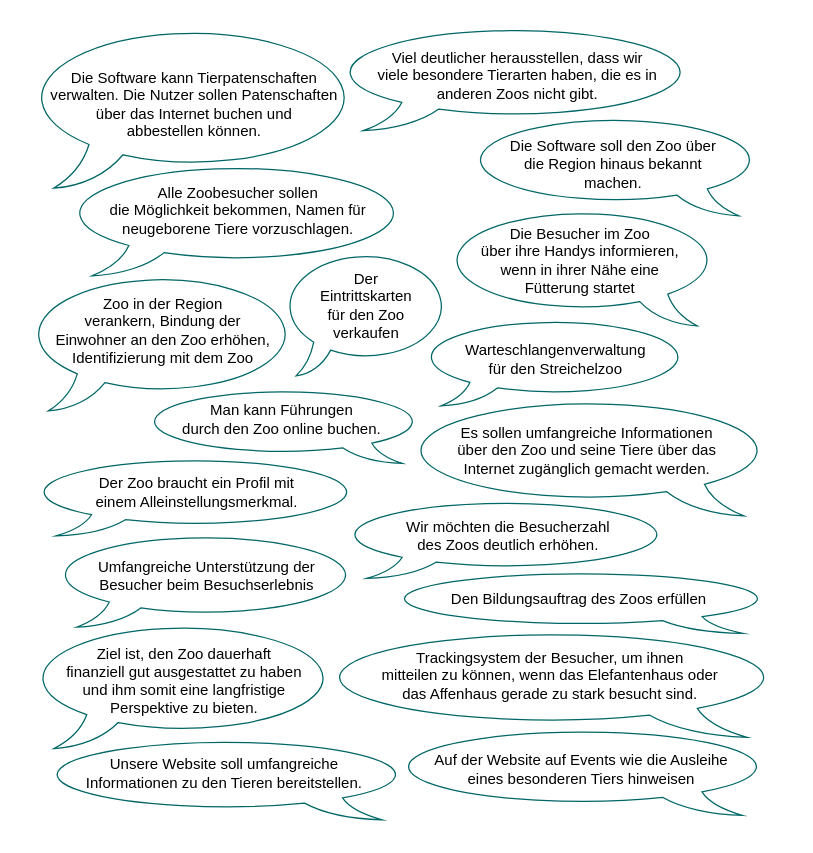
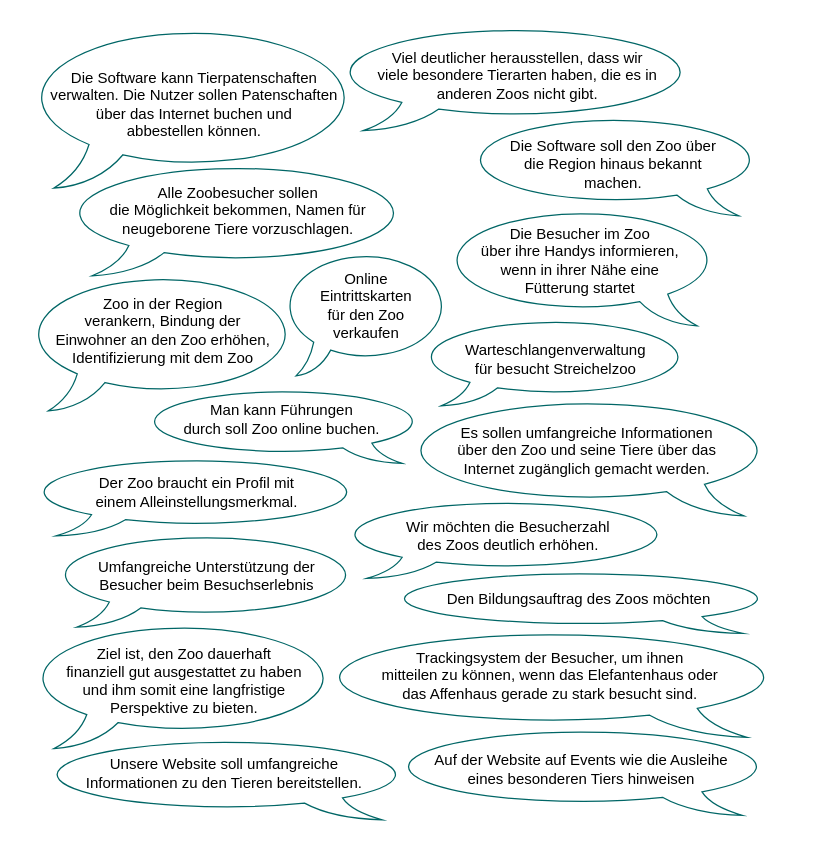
(366, 306) -> (366, 306)
(556, 359) -> (556, 359)
(282, 419) -> (282, 419)
(579, 599) -> (579, 599)
